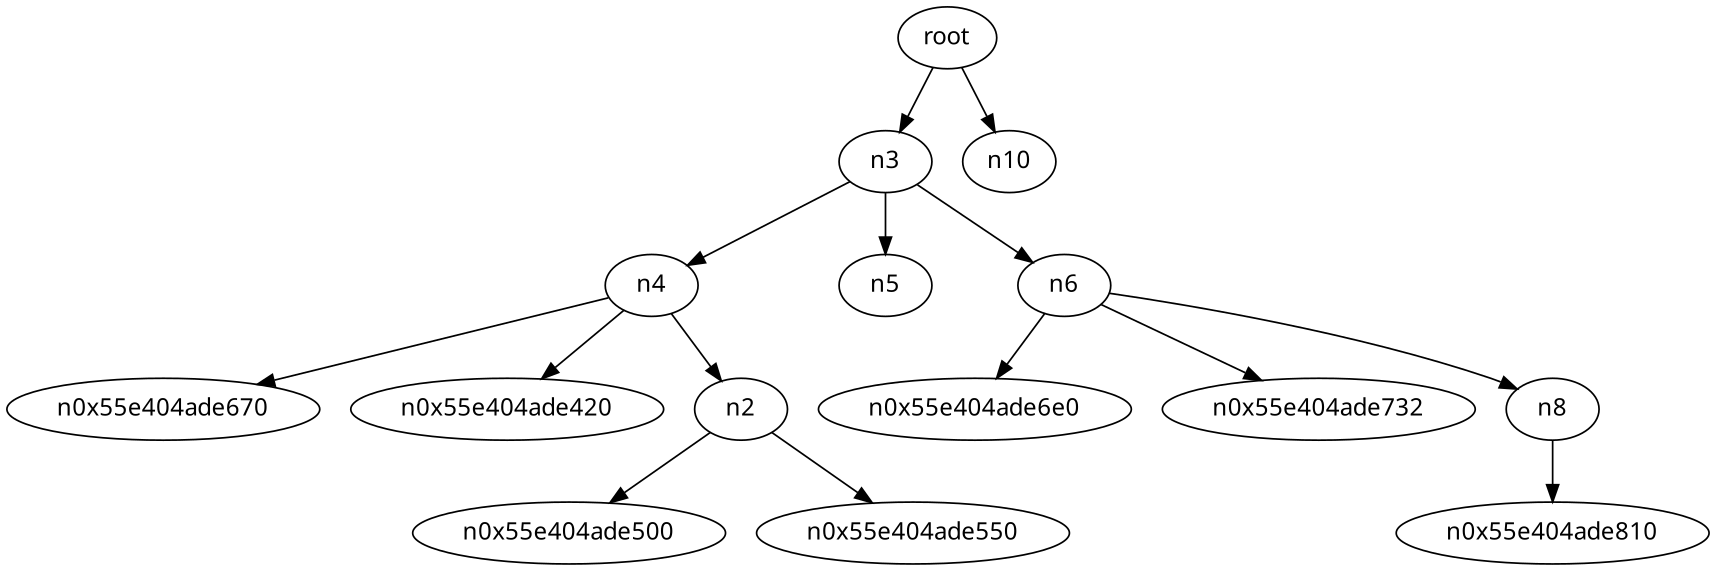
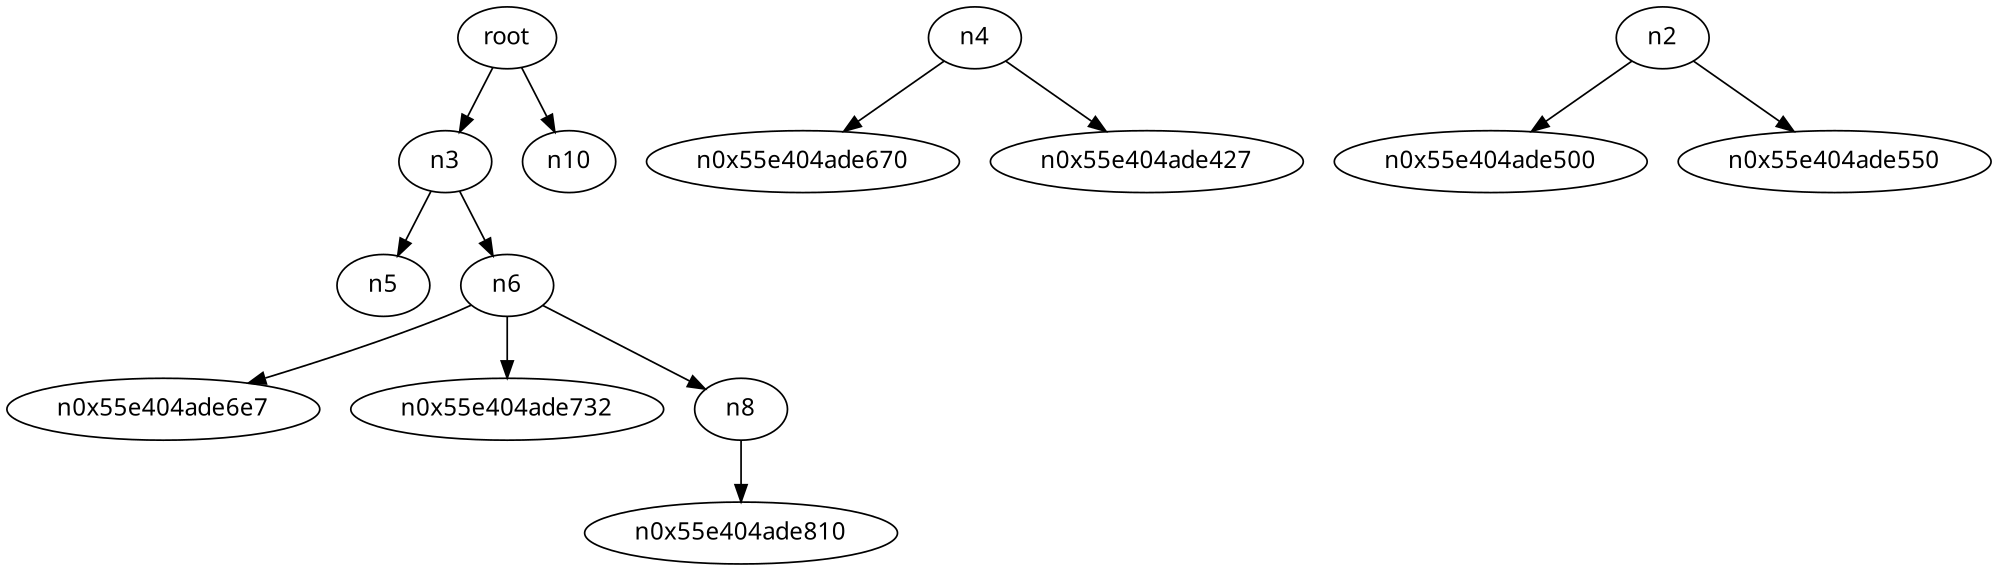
(776, 219) -> none
(691, 340) -> none
(507, 409) -> (1147, 162)
(975, 409) -> (163, 409)
